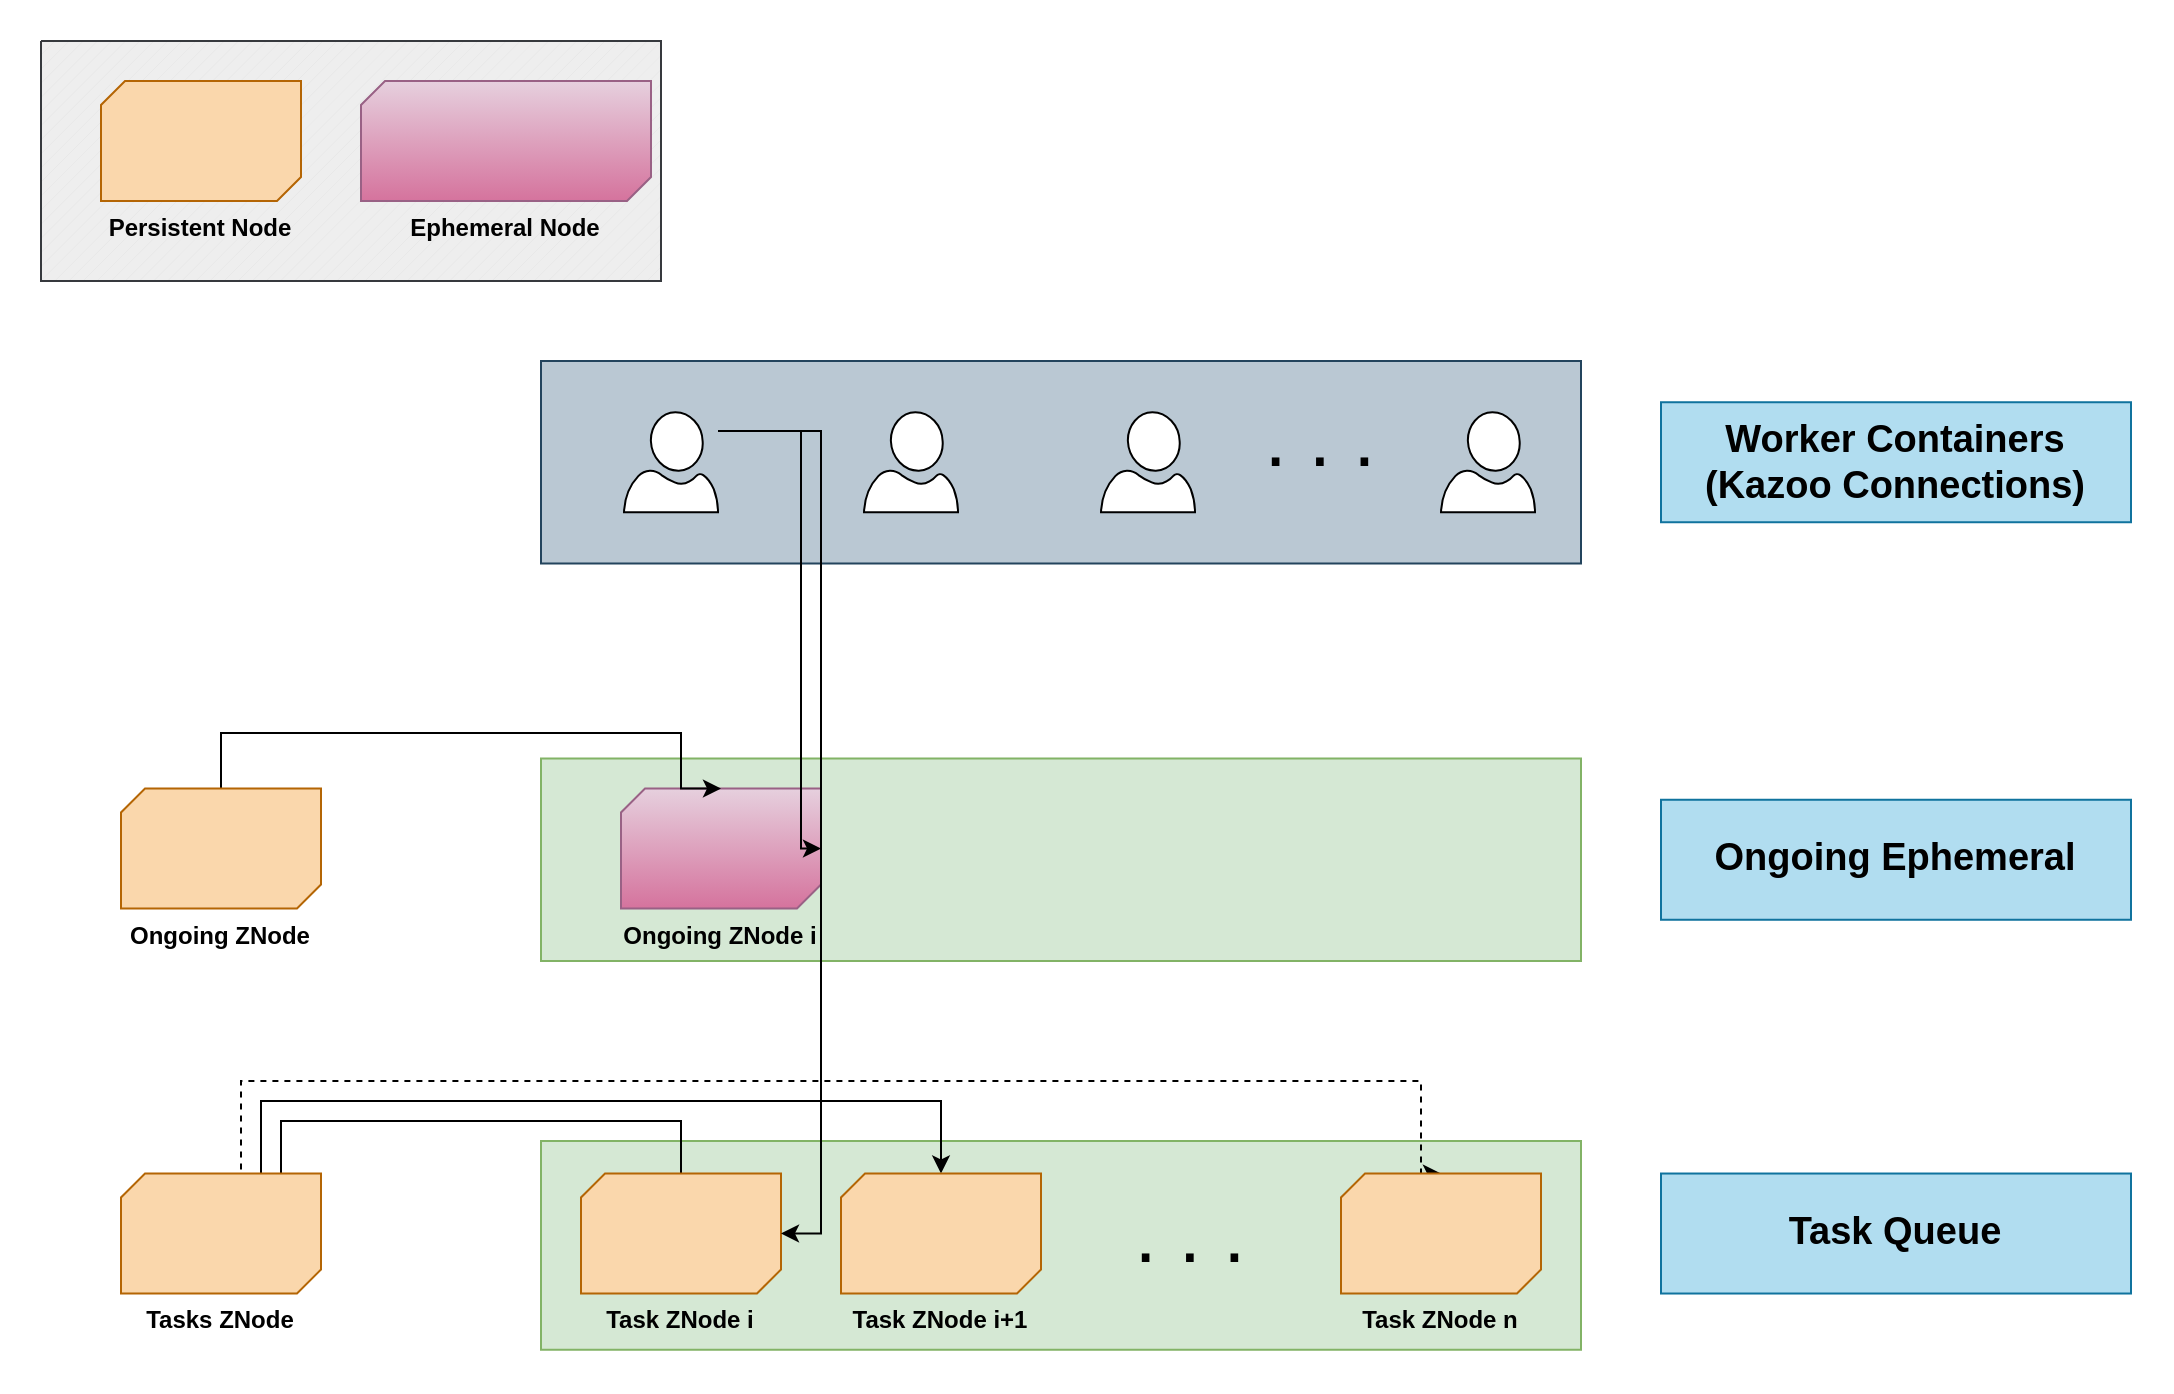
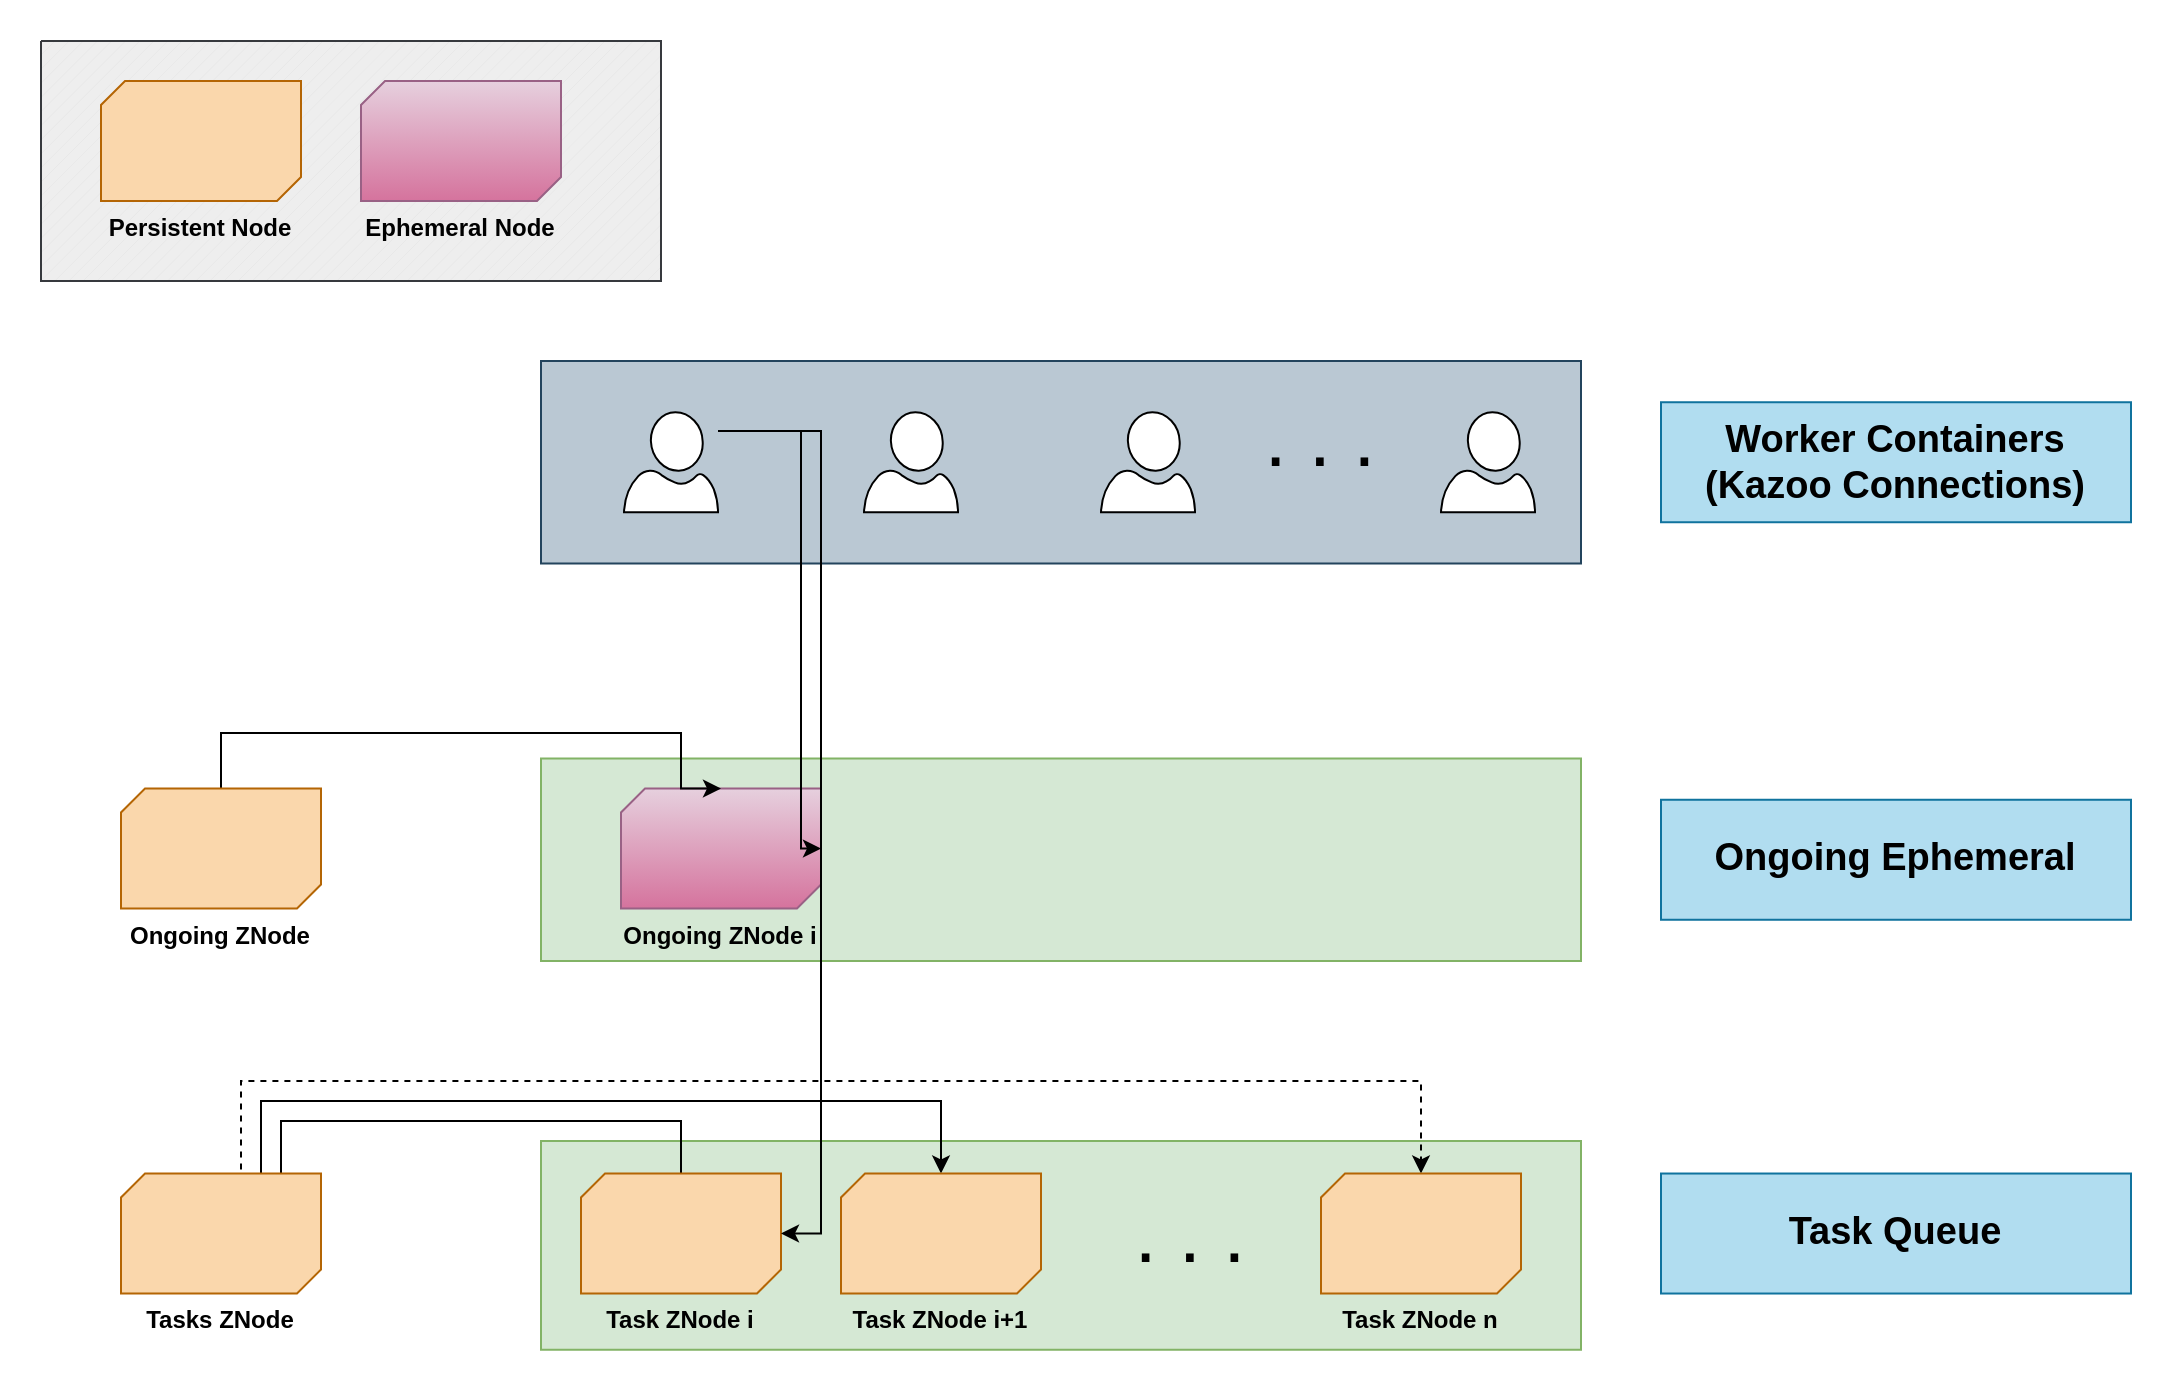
(506, 141) -> (461, 141)
(1441, 1234) -> (1421, 1234)
